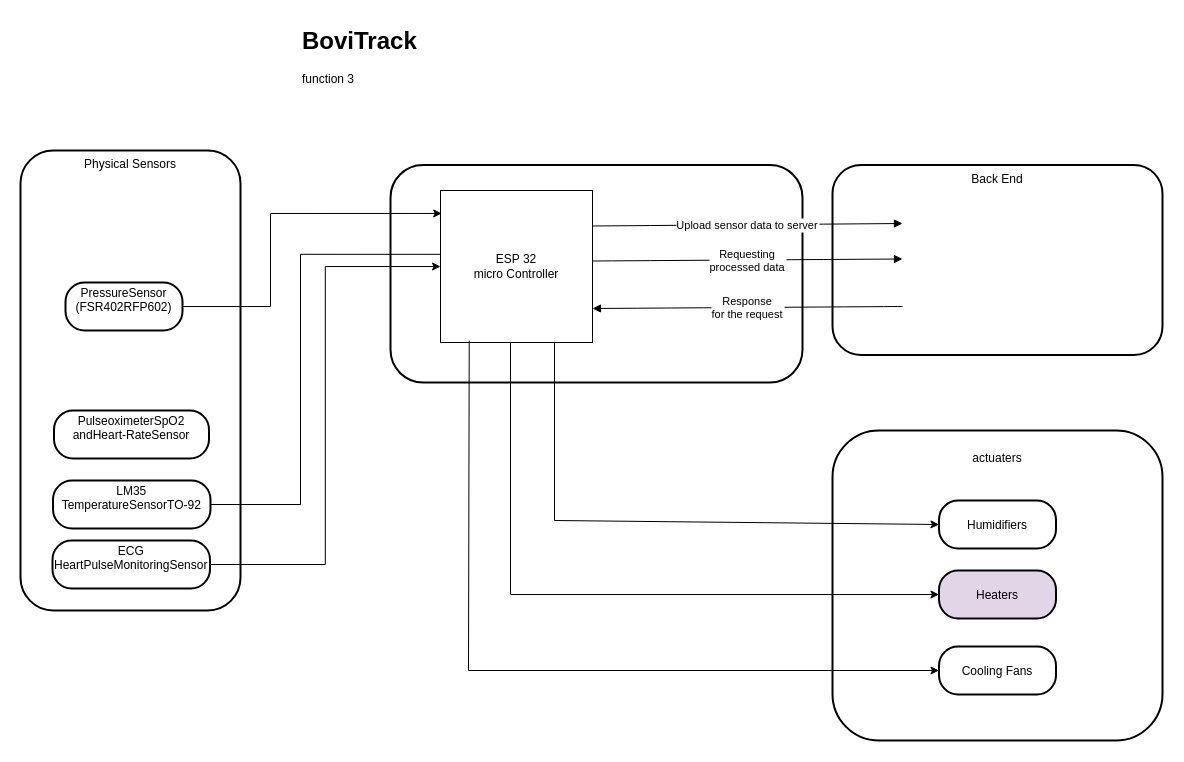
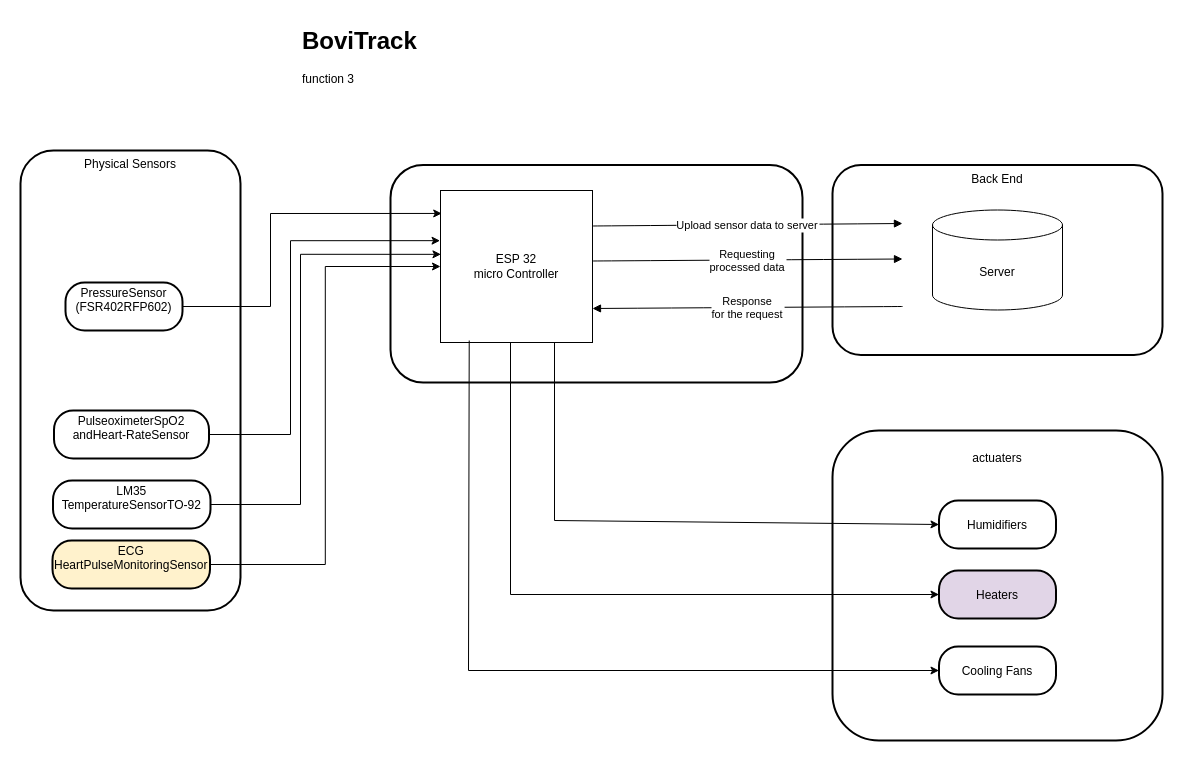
(435, 254) -> (433, 254)
none -> (998, 260)
none -> (291, 307)
(131, 565) -> (131, 565)
